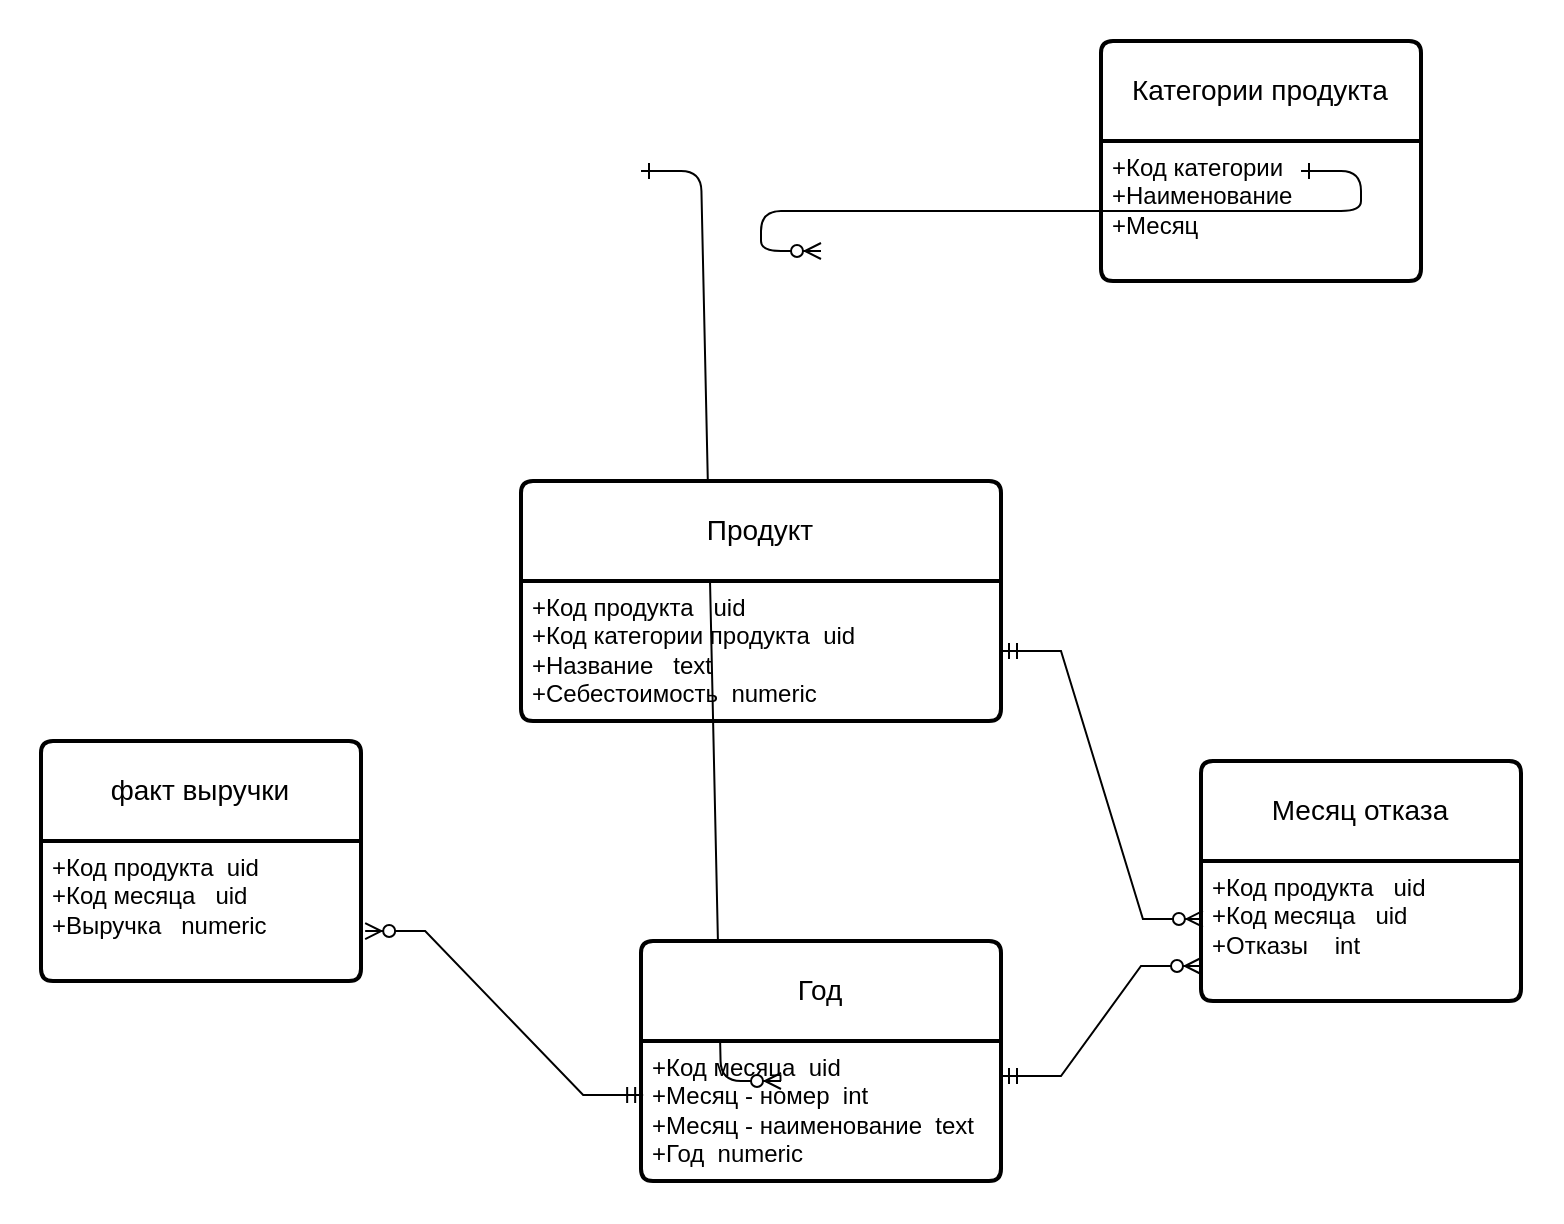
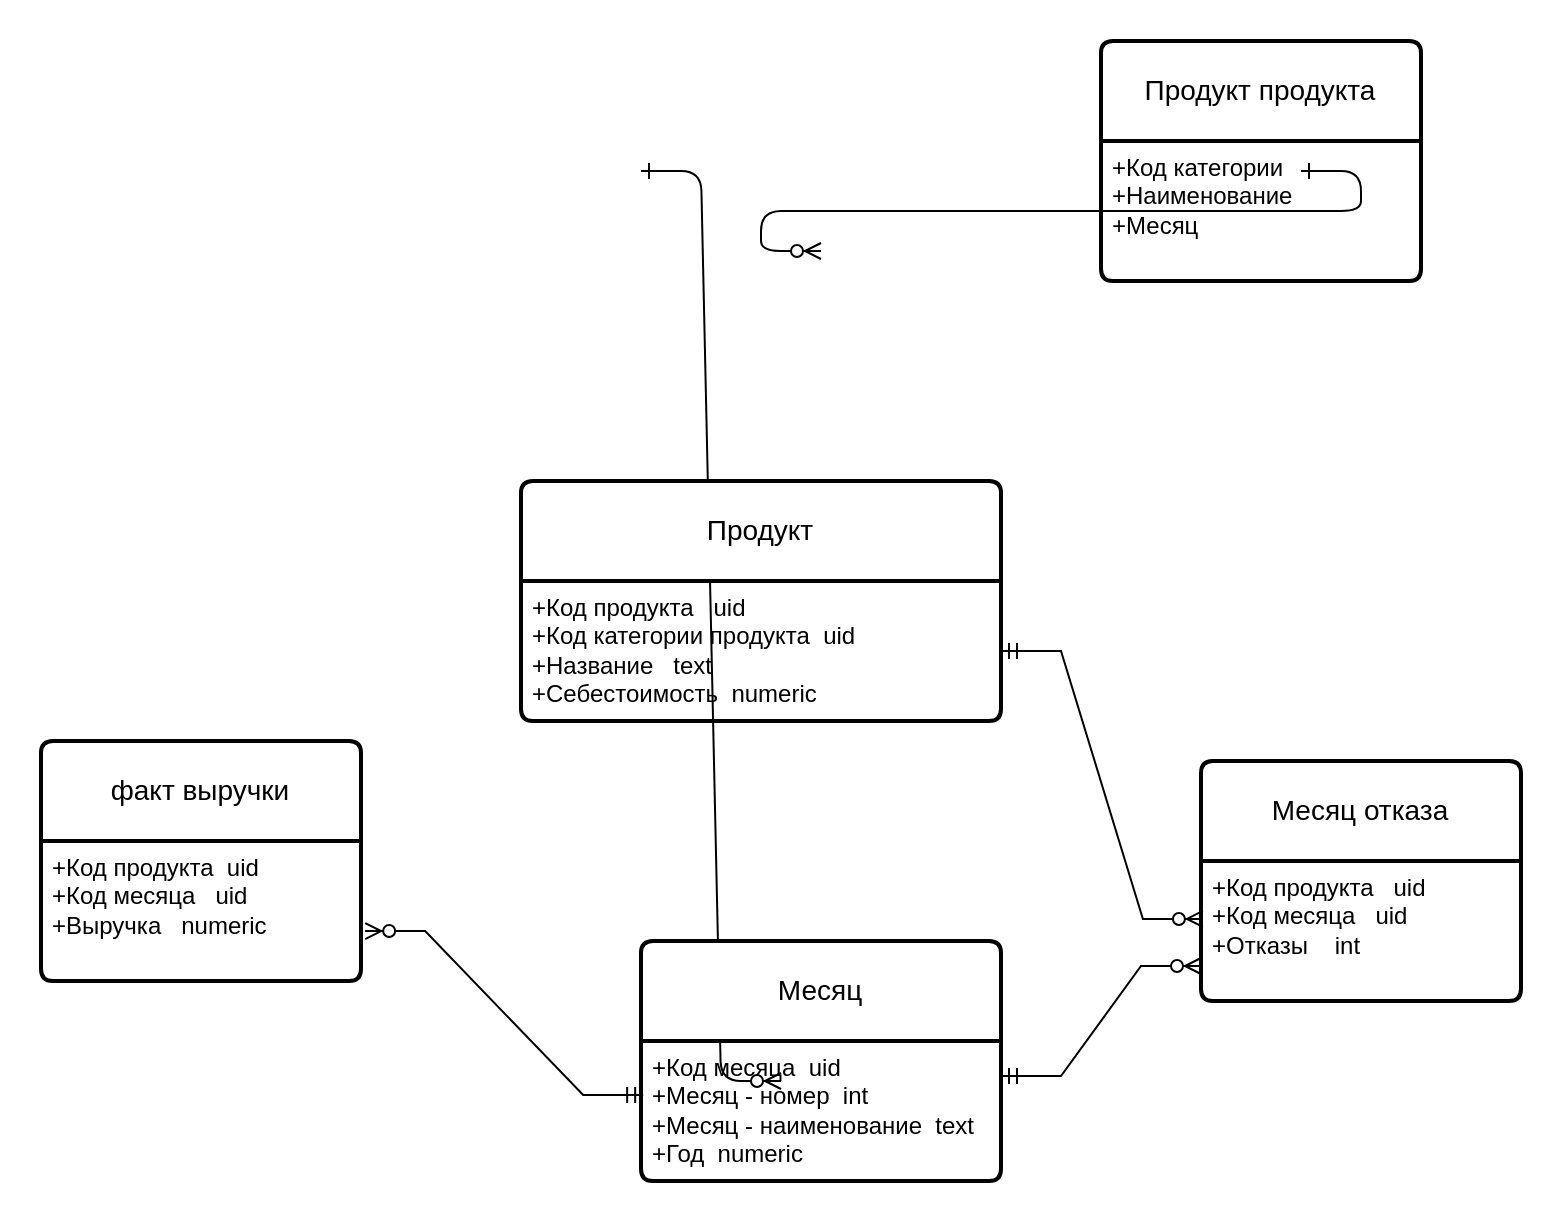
(1261, 91) -> (1261, 91)
(821, 991) -> (821, 991)
